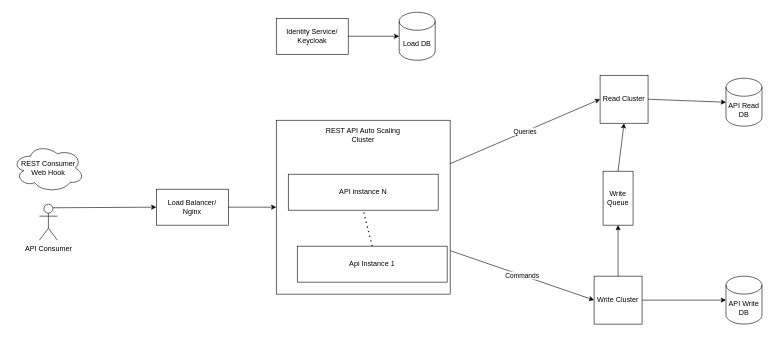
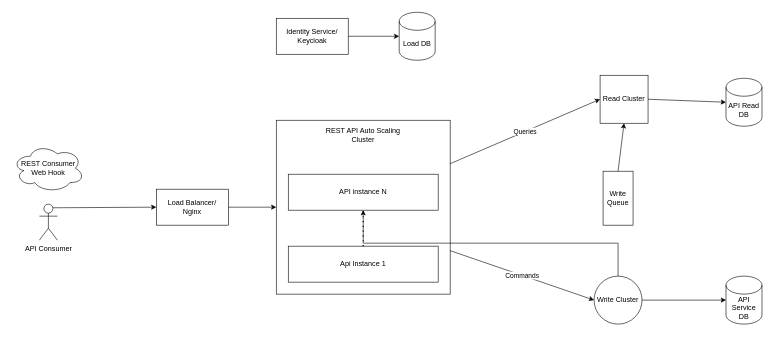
(618, 230) -> (493, 243)
(372, 264) -> (363, 264)
(618, 300) -> (618, 300)
(744, 308) -> (744, 308)
